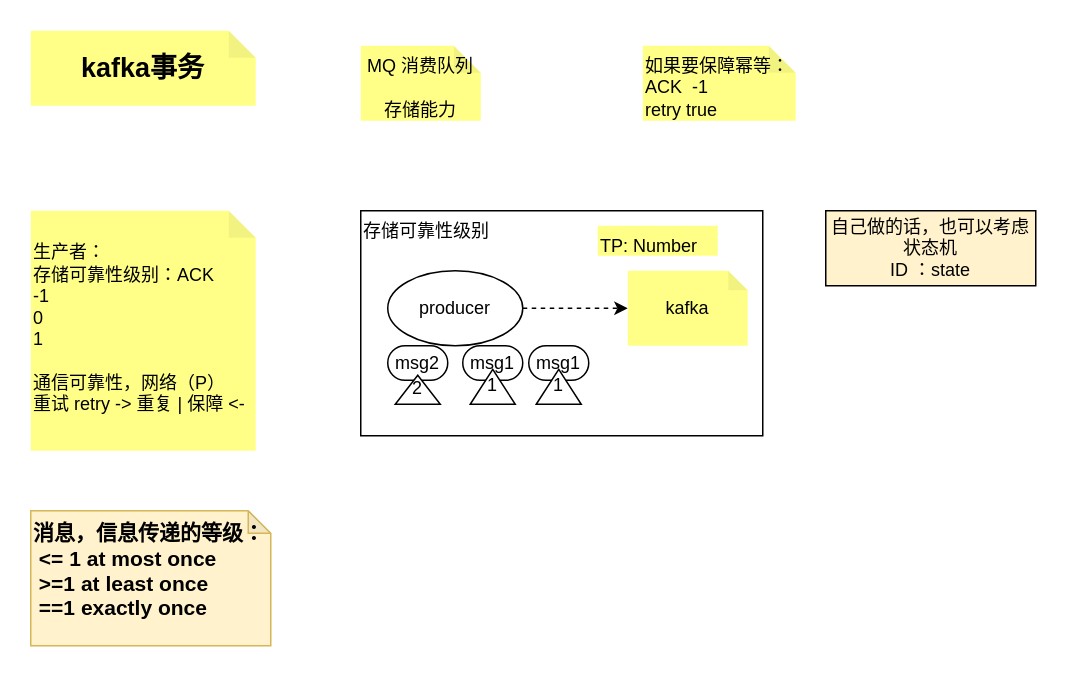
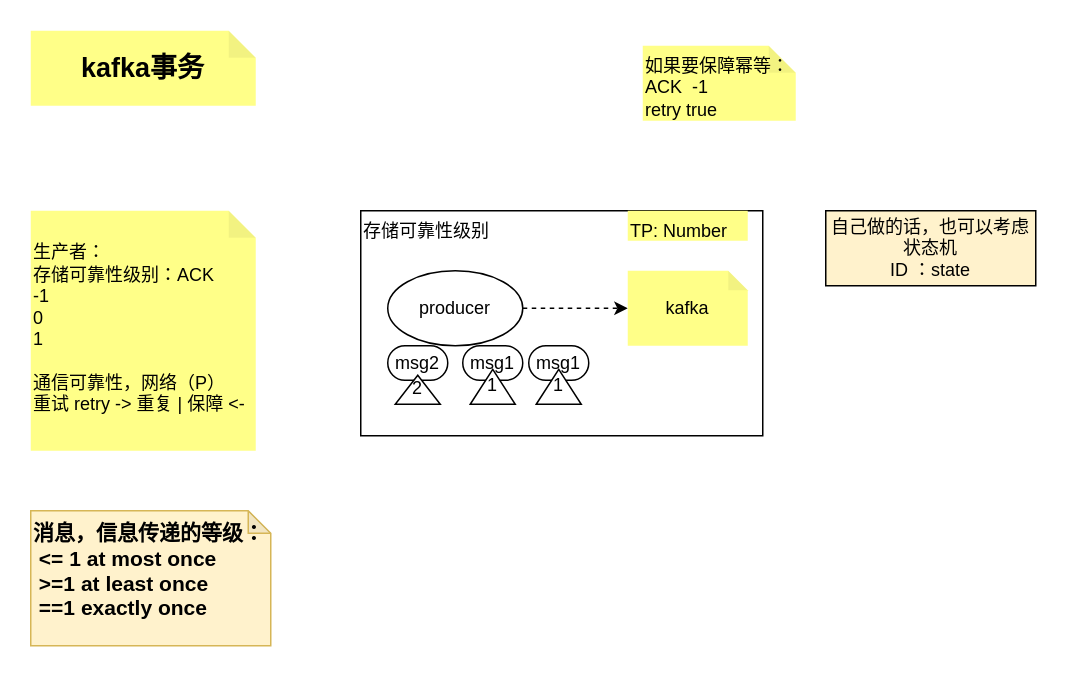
(421, 83) -> none
(658, 241) -> (688, 226)
